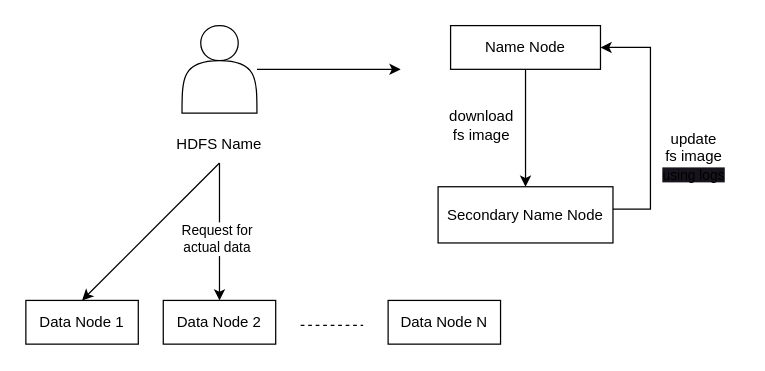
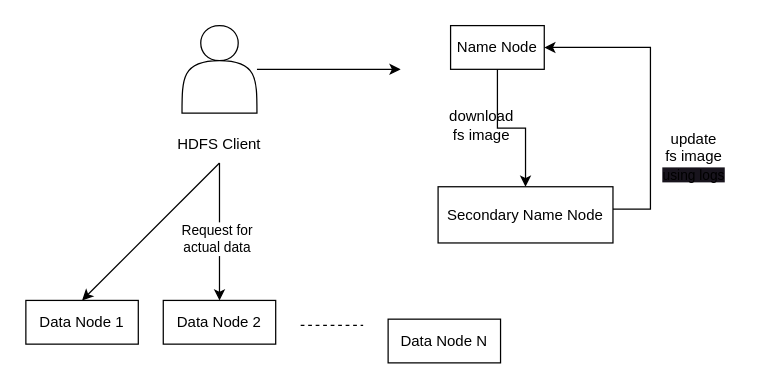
(526, 48) -> (498, 48)
(219, 144) -> (219, 144)
(444, 323) -> (444, 341)
